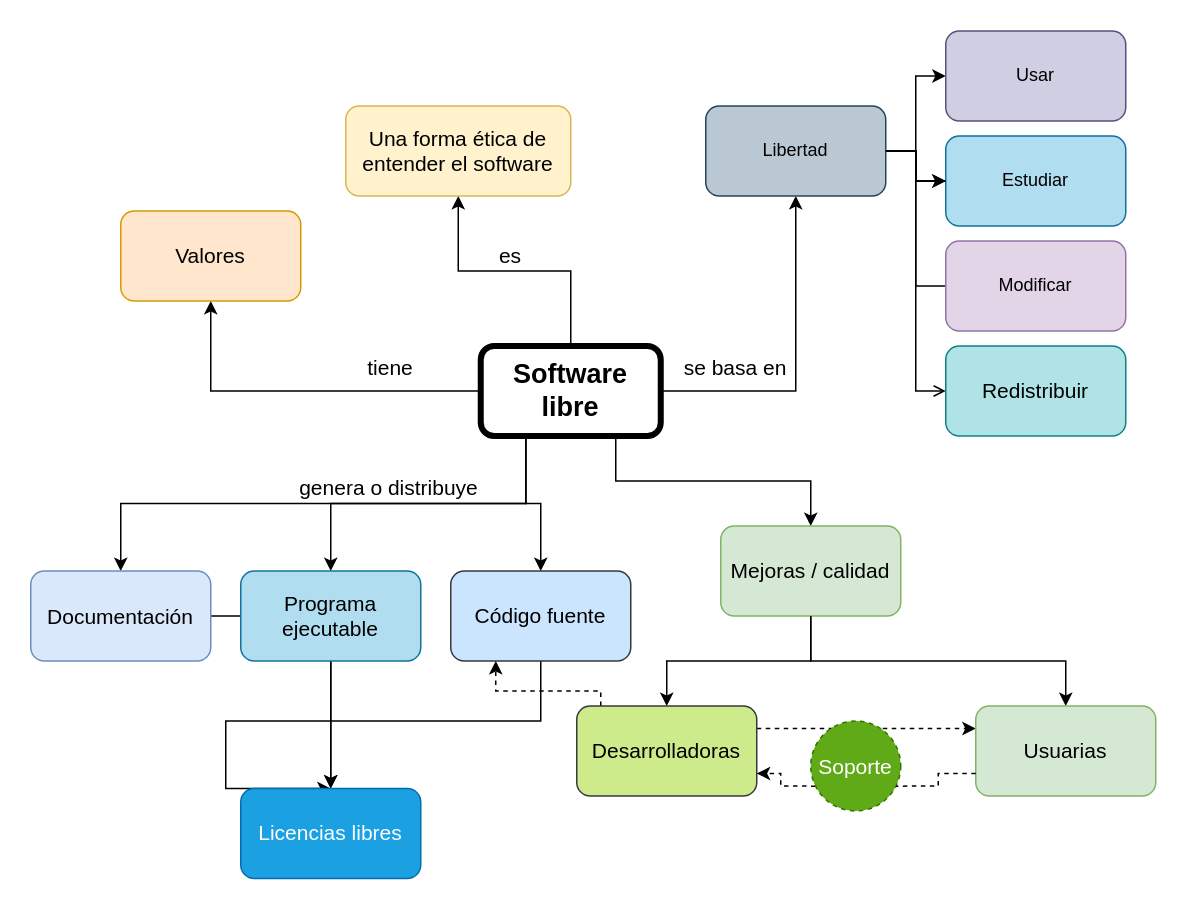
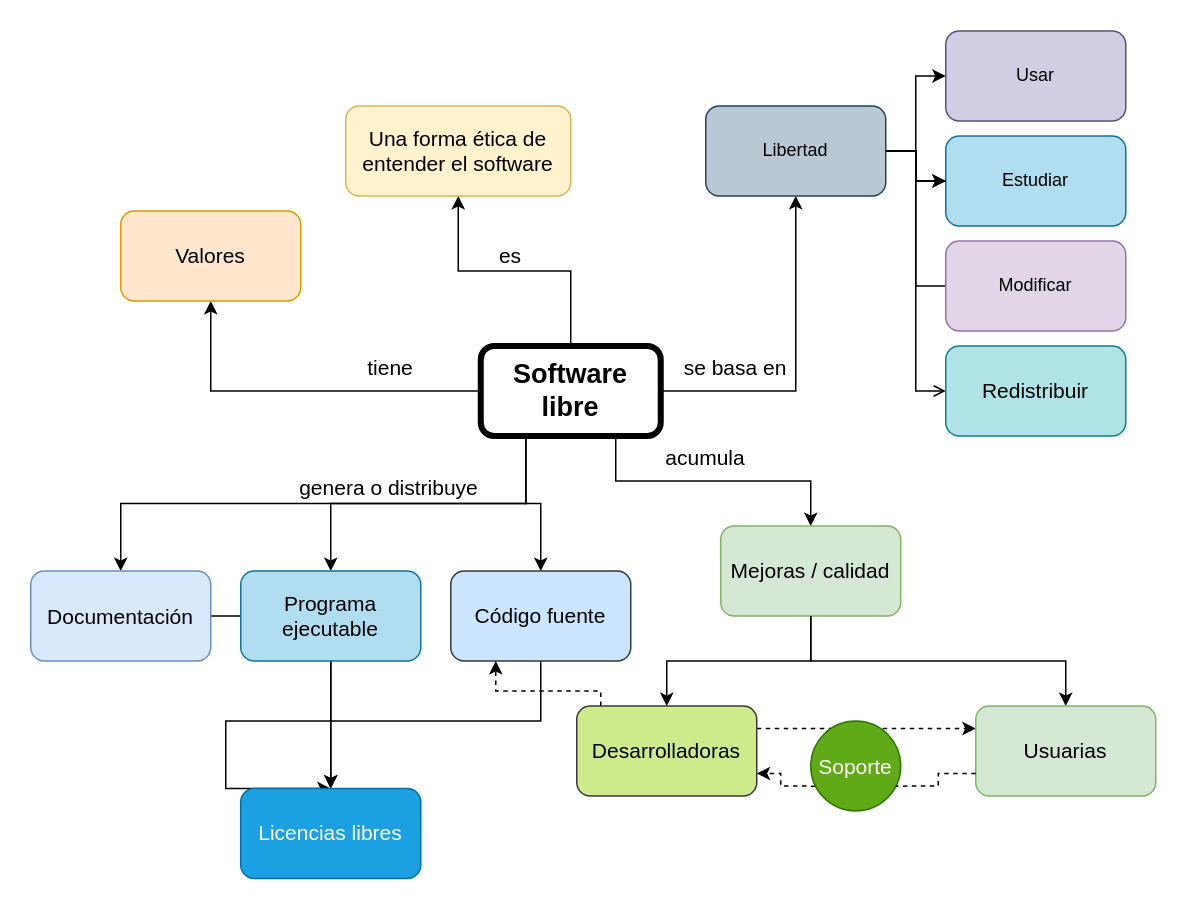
none -> (706, 458)
(856, 766) -> (856, 766)
